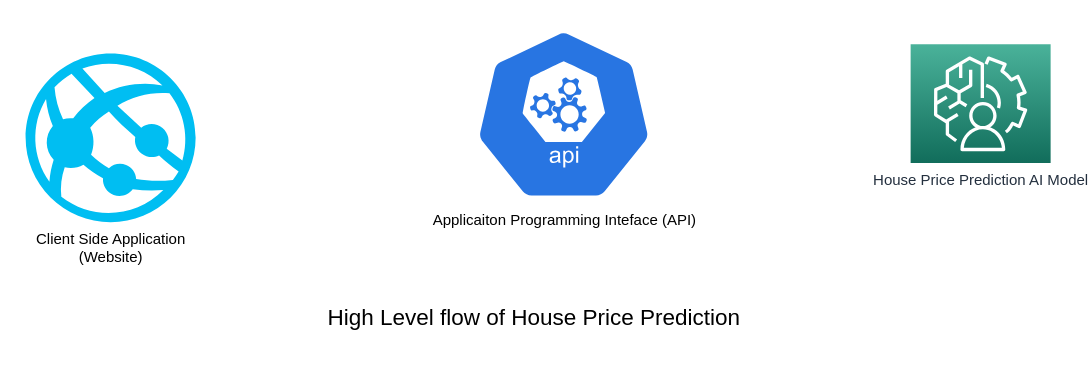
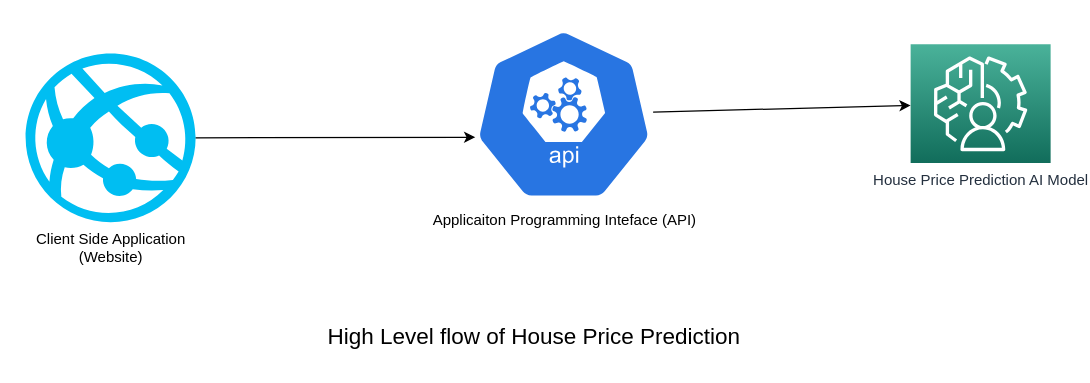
none -> (777, 109)
none -> (331, 137)
(534, 318) -> (534, 337)
